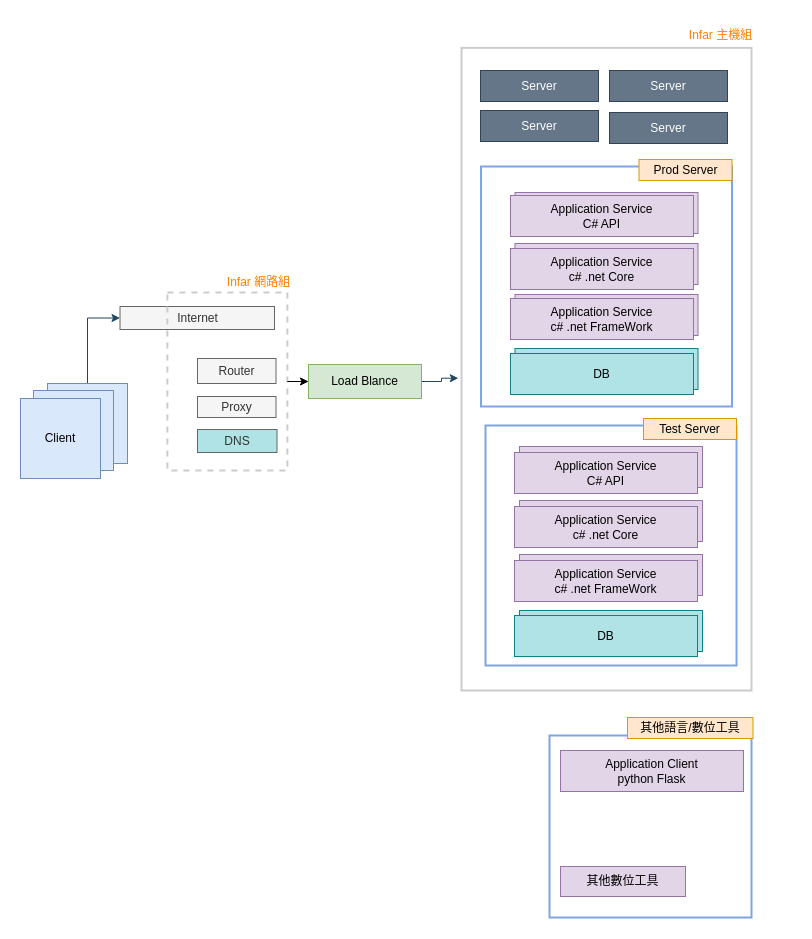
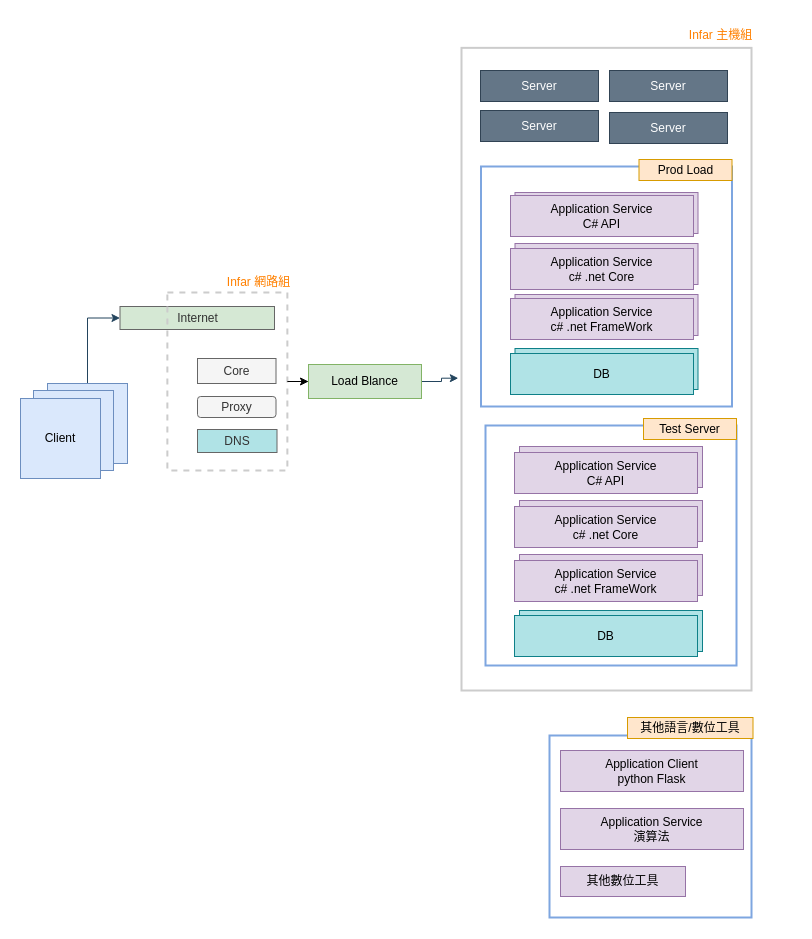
(686, 171) -> (686, 171)
(197, 318) -> (197, 318)
(237, 372) -> (237, 372)
(237, 407) -> (237, 407)
none -> (652, 829)
